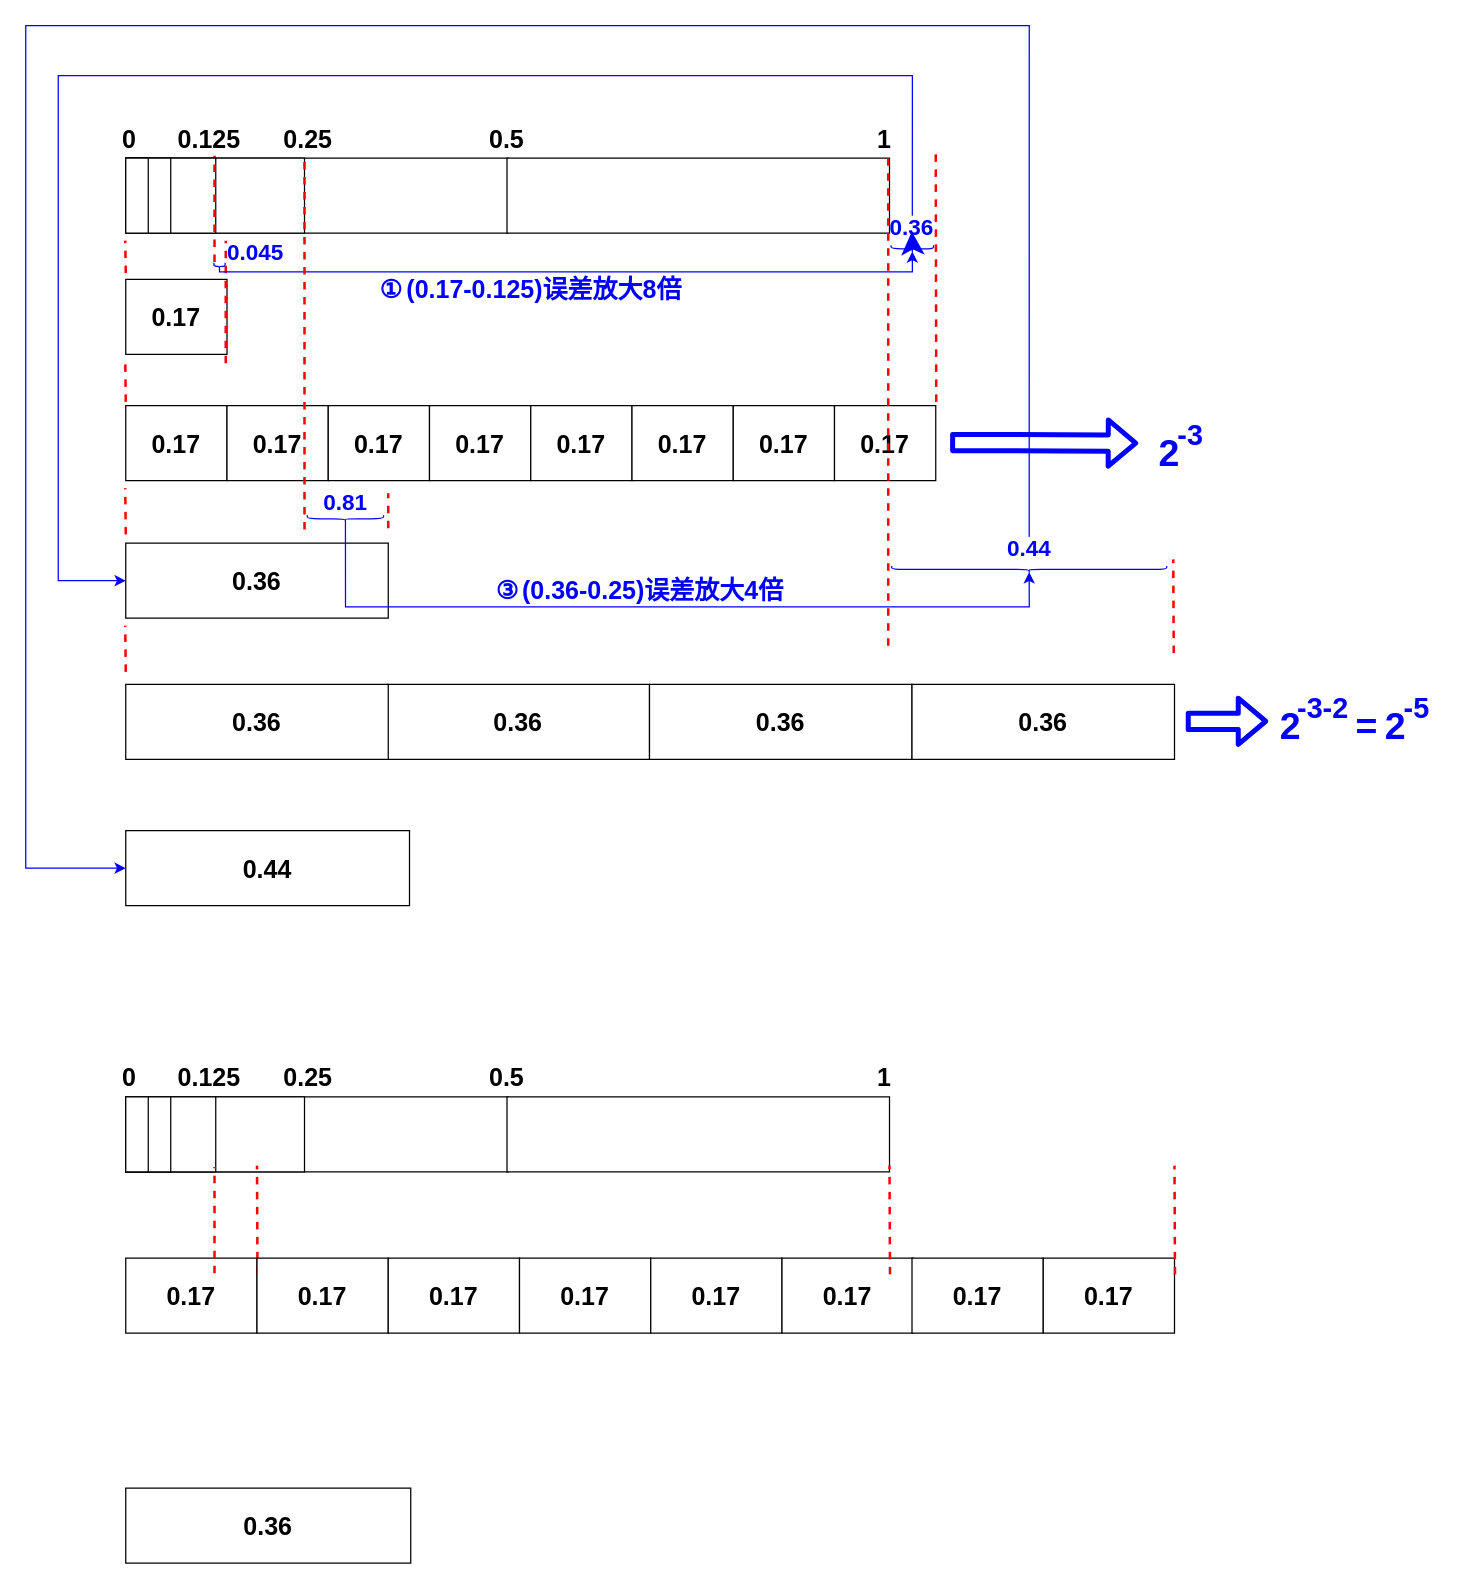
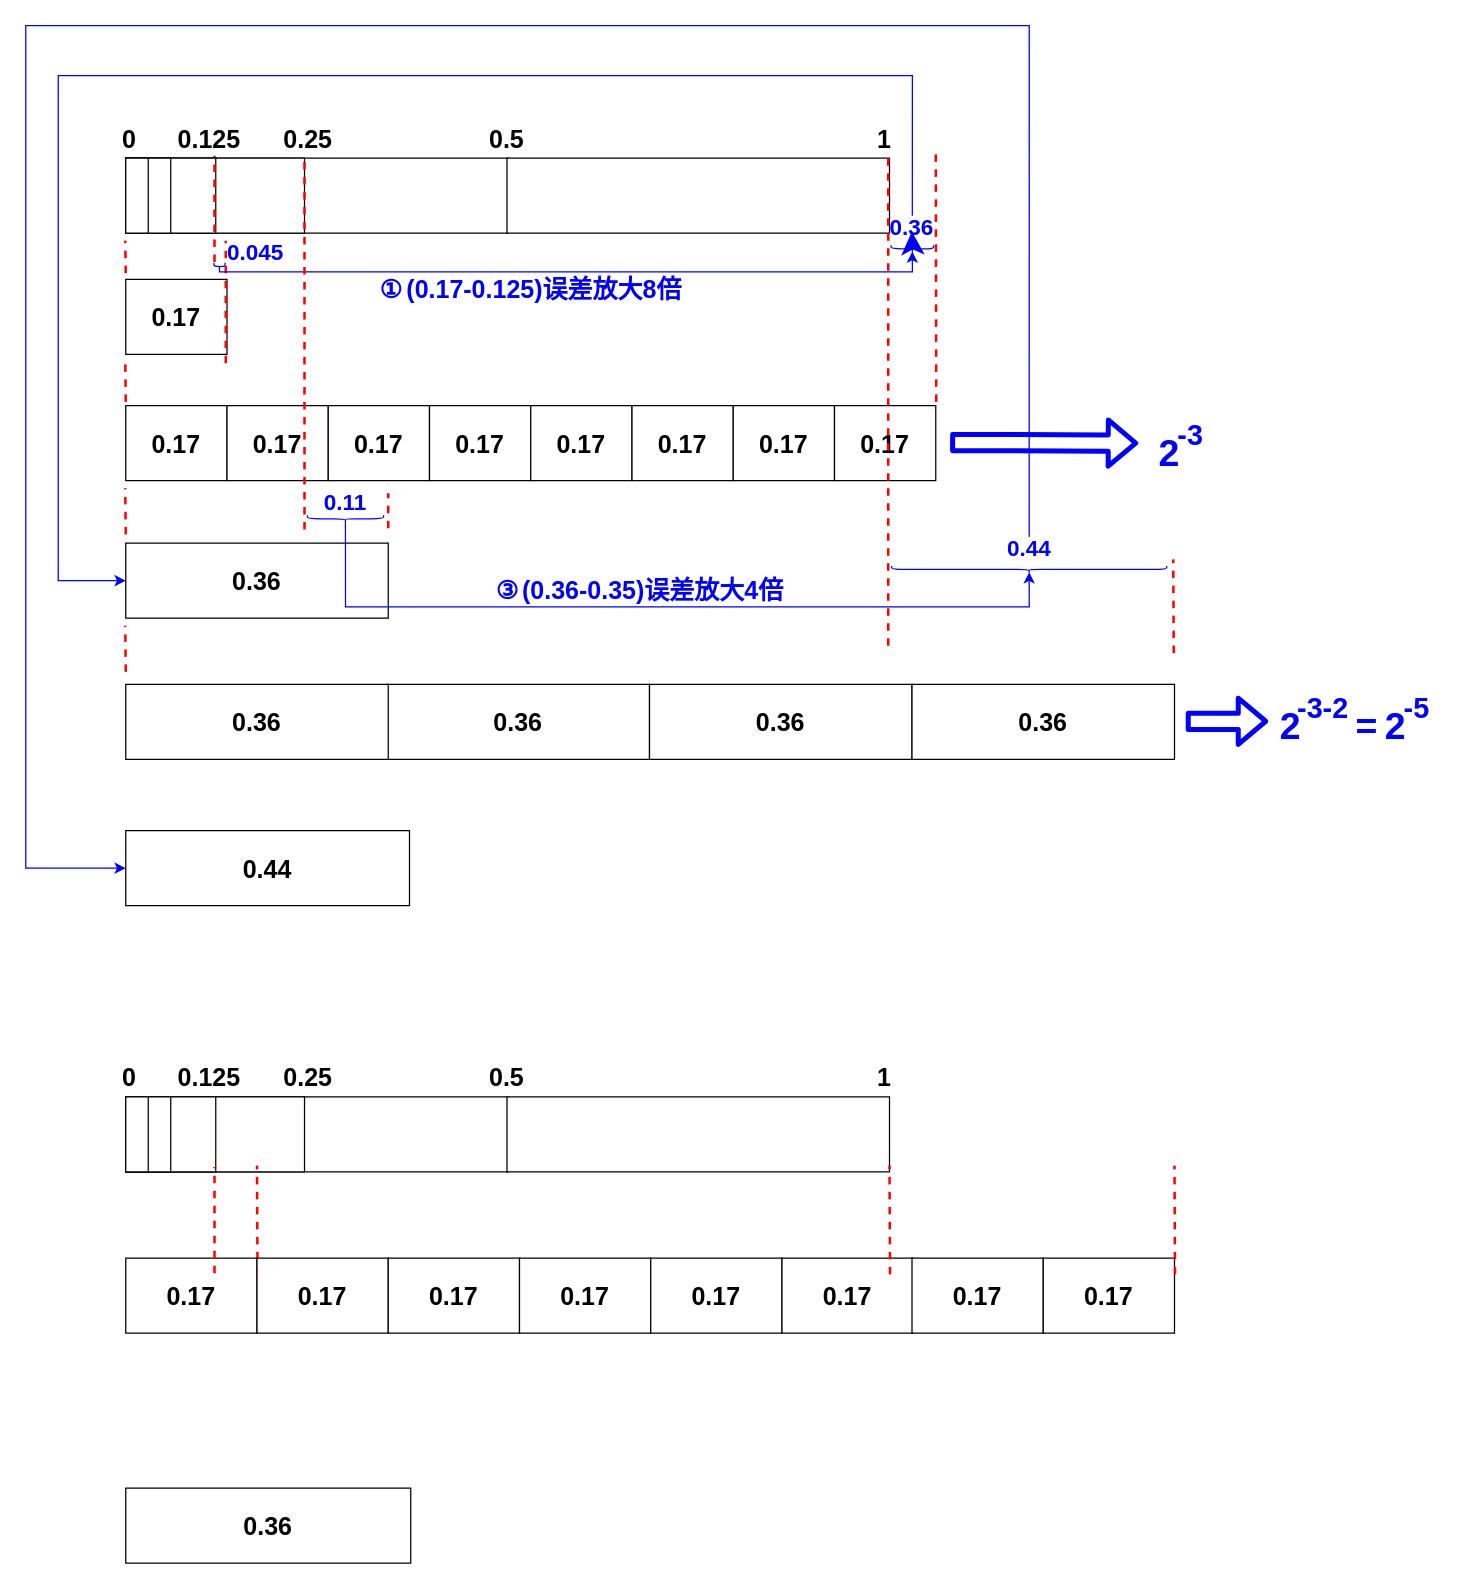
(346, 503) -> (346, 503)
(653, 589) -> (653, 589)
